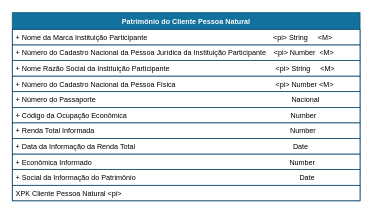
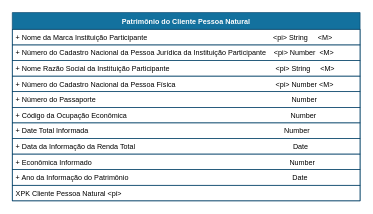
(223, 100) -> (221, 100)
(222, 131) -> (220, 131)
(215, 178) -> (211, 178)
